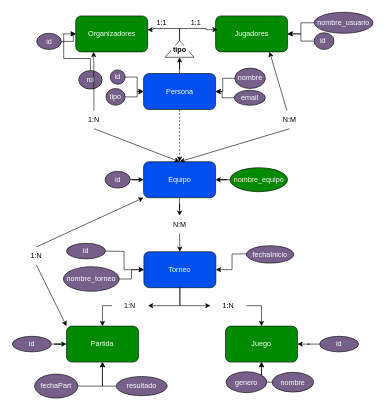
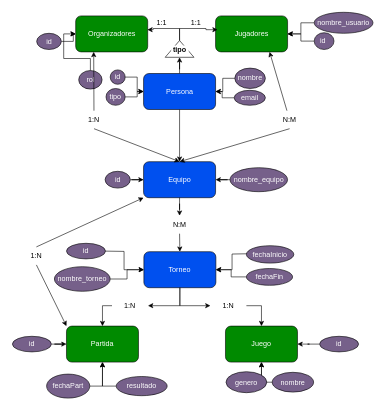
(179, 133) -> (179, 133)
(259, 180) -> (259, 180)
none -> (231, 275)
none -> (269, 277)
(91, 279) -> (82, 279)
(56, 386) -> (68, 386)
